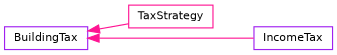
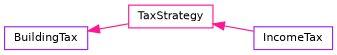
(176, 38) -> (239, 29)
